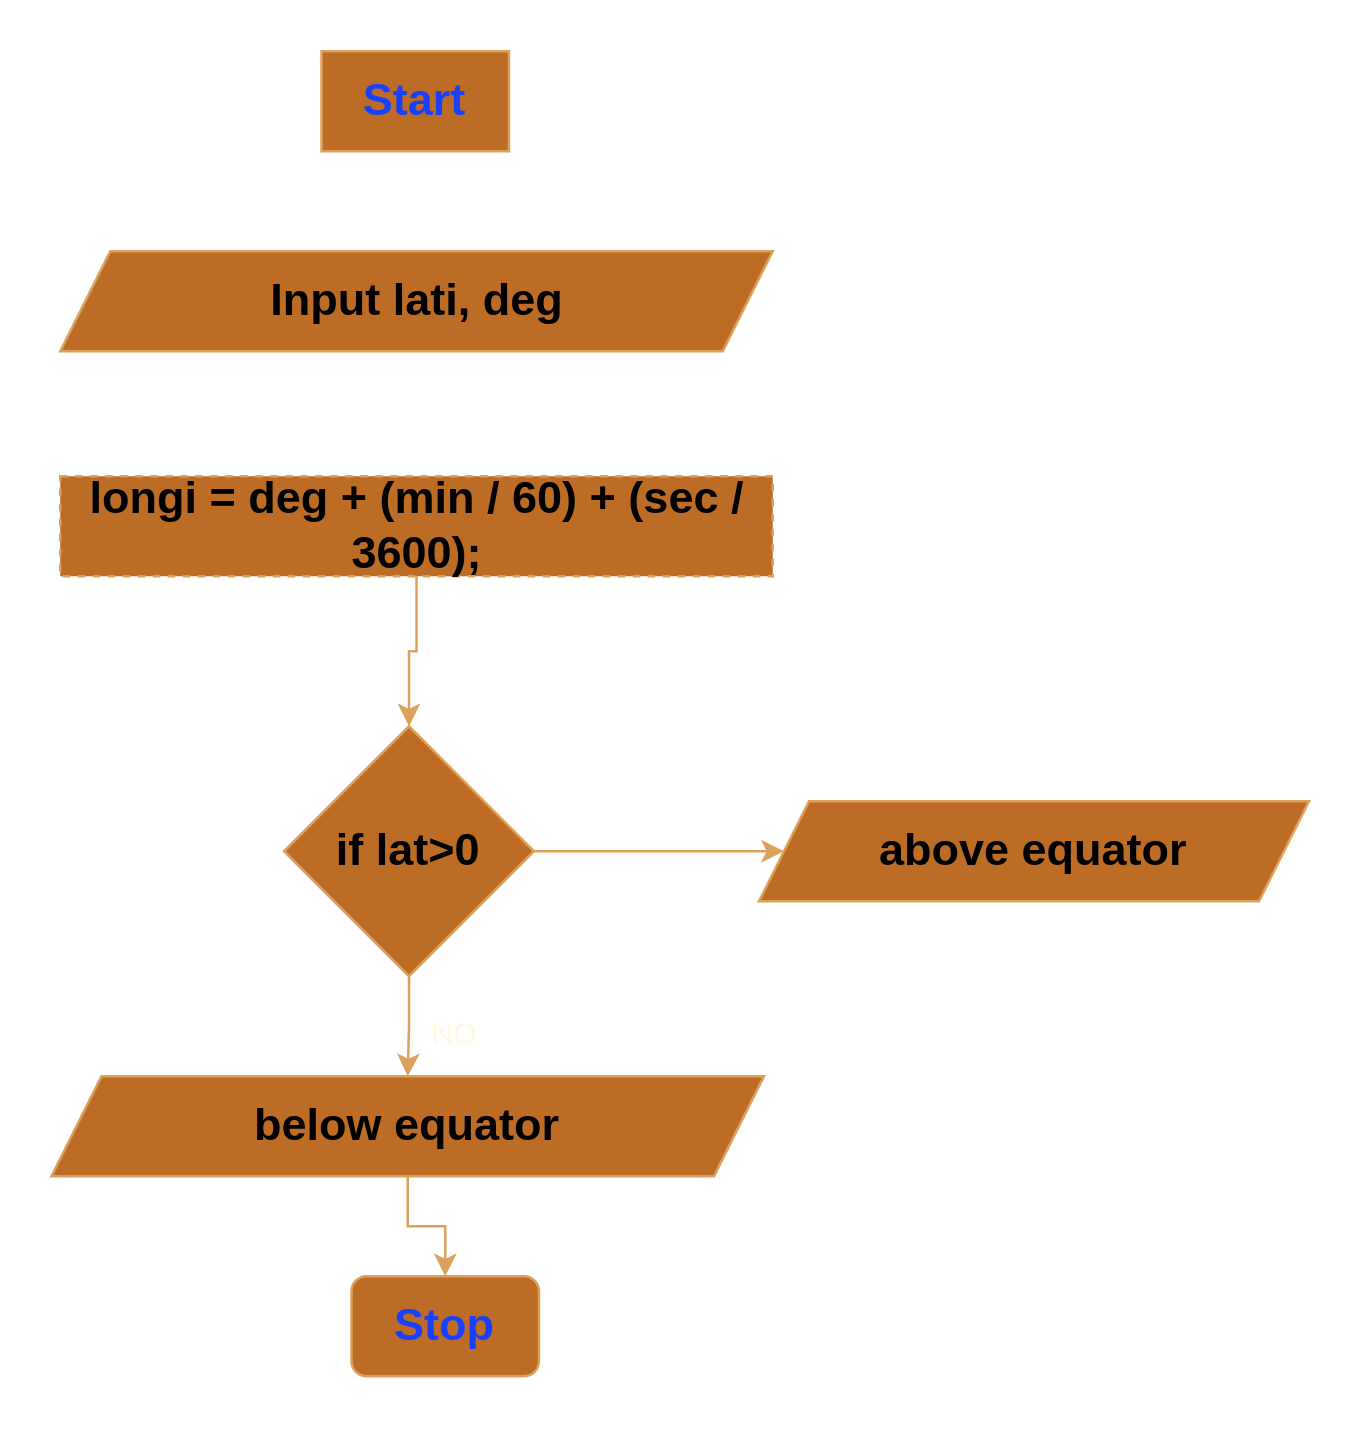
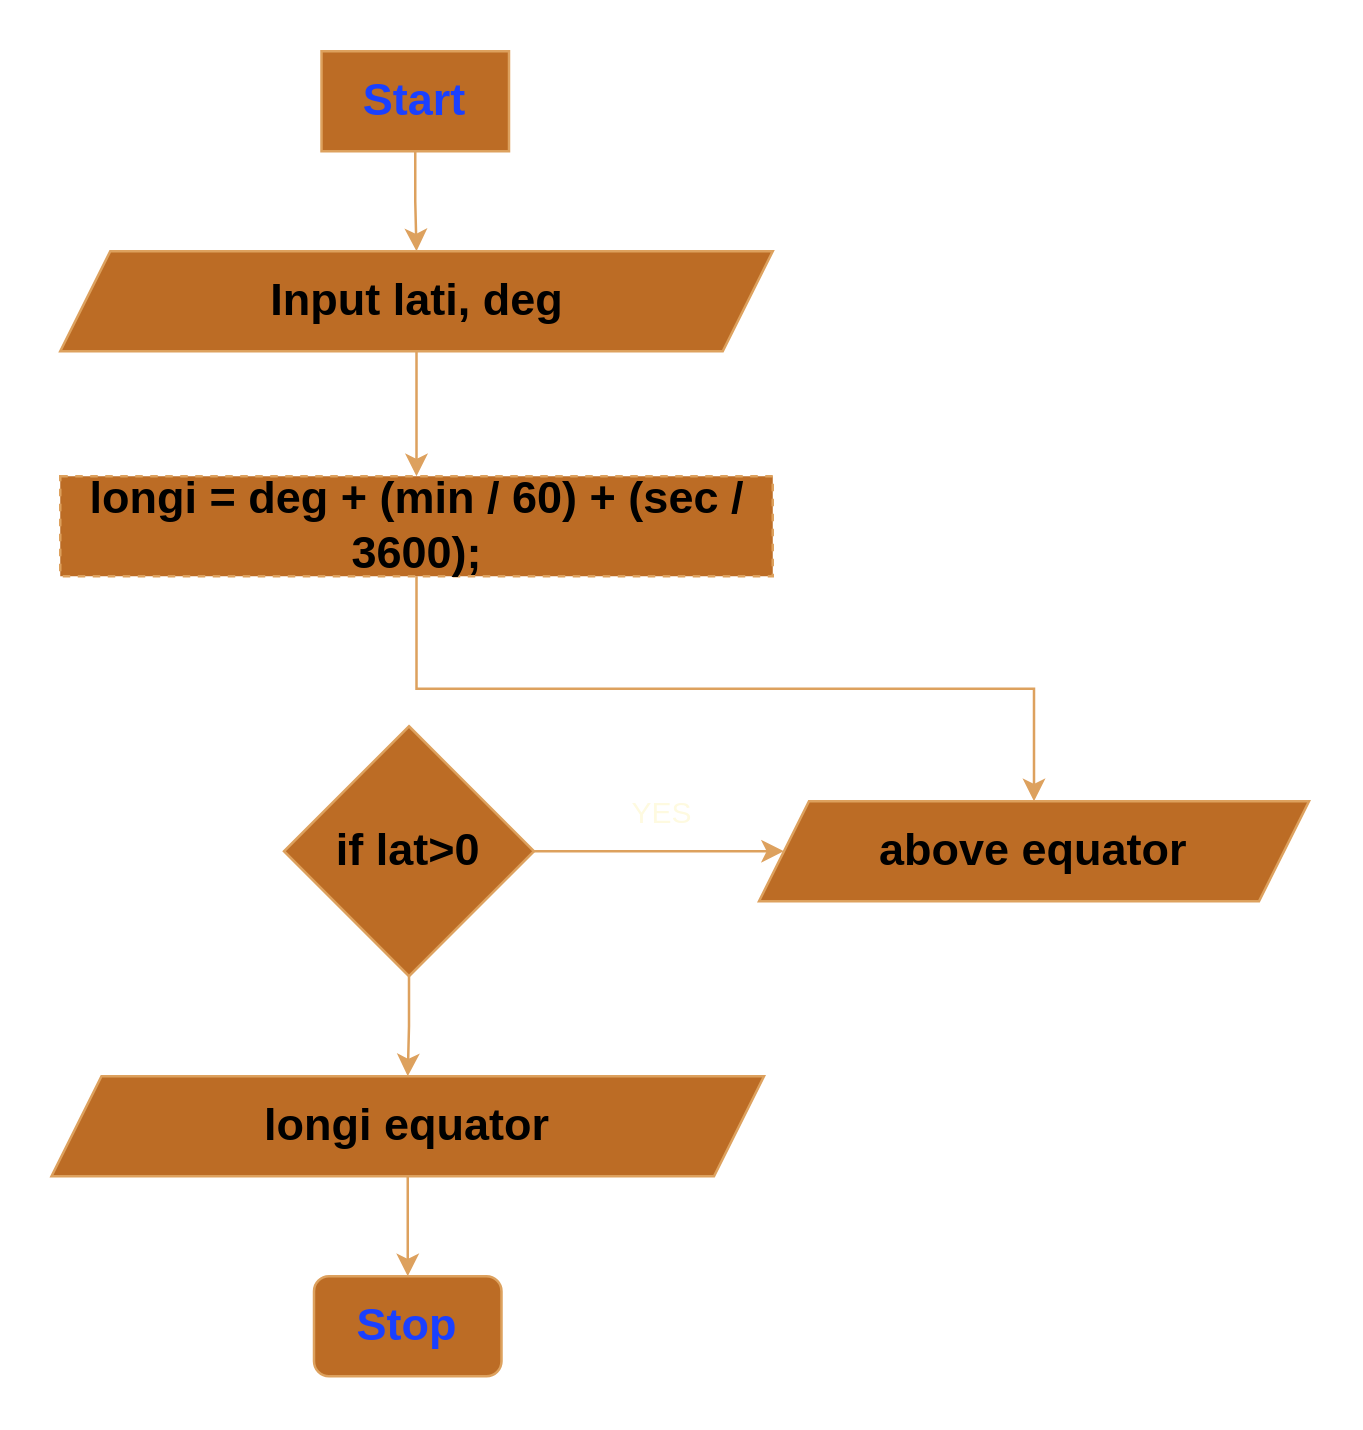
none -> (415, 193)
none -> (416, 405)
(409, 675) -> (753, 689)
none -> (661, 814)
(454, 1034) -> none
(408, 1126) -> (408, 1126)
(445, 1326) -> (408, 1326)
